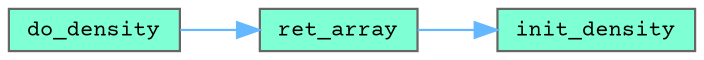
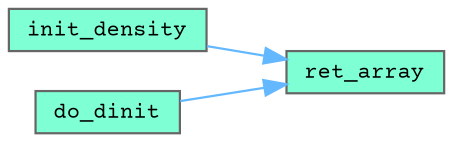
(94, 30) -> (108, 112)
(446, 30) -> (236, 51)
